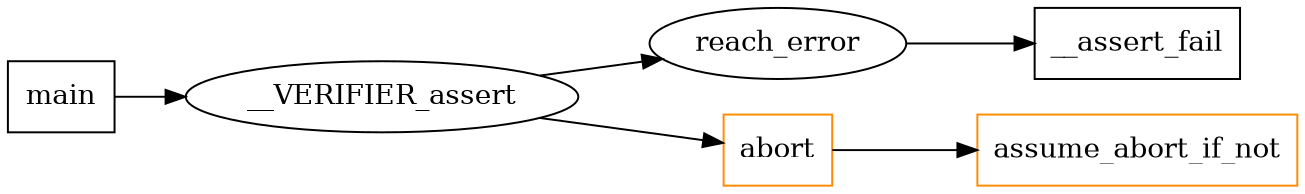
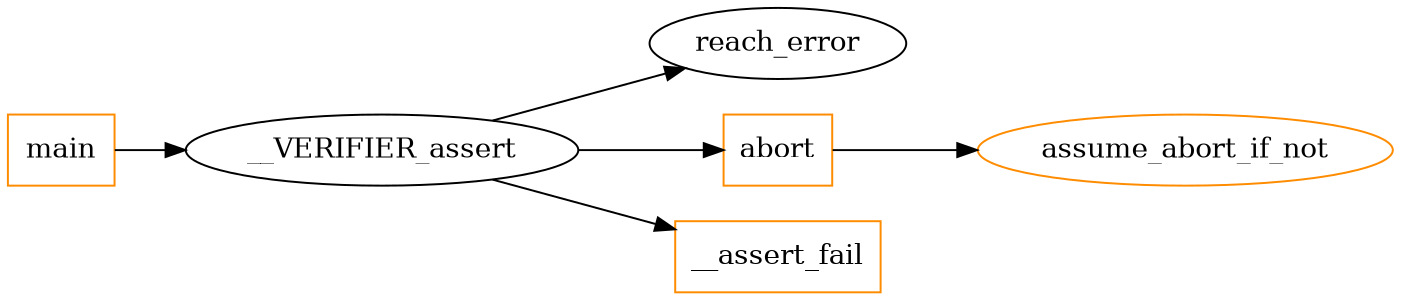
(960, 43) -> (574, 202)
(1137, 43) -> (778, 257)
(61, 97) -> (61, 150)
(1137, 150) -> (1185, 150)
